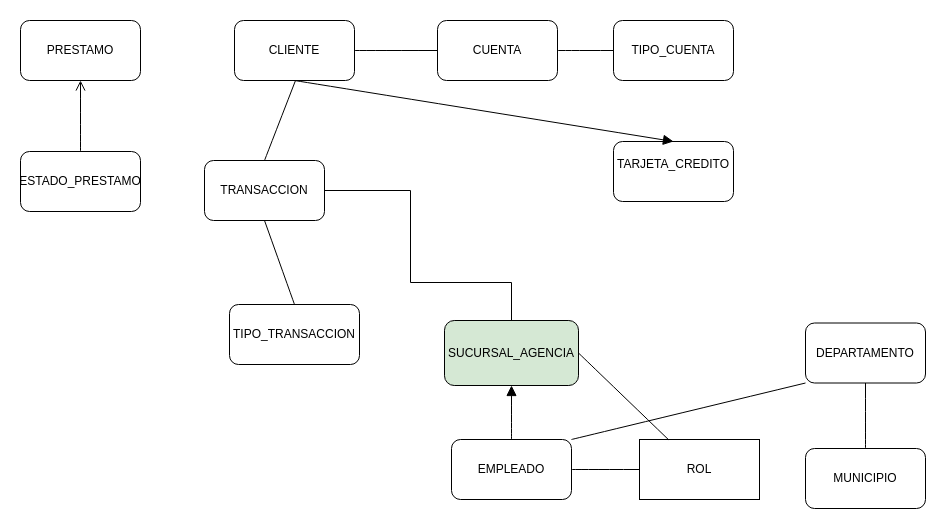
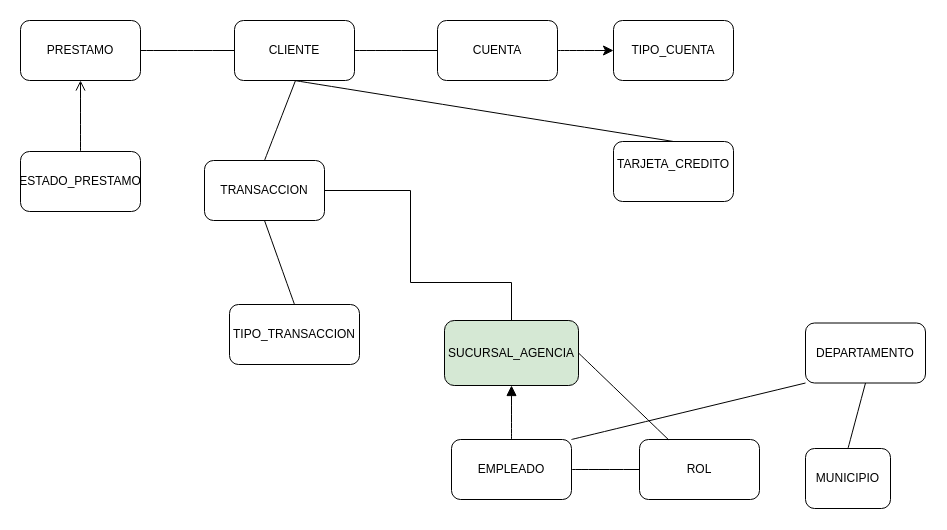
none -> (188, 51)
(607, 51) -> (604, 51)
(662, 140) -> (666, 140)
(700, 470) -> (700, 470)
(866, 479) -> (848, 479)
